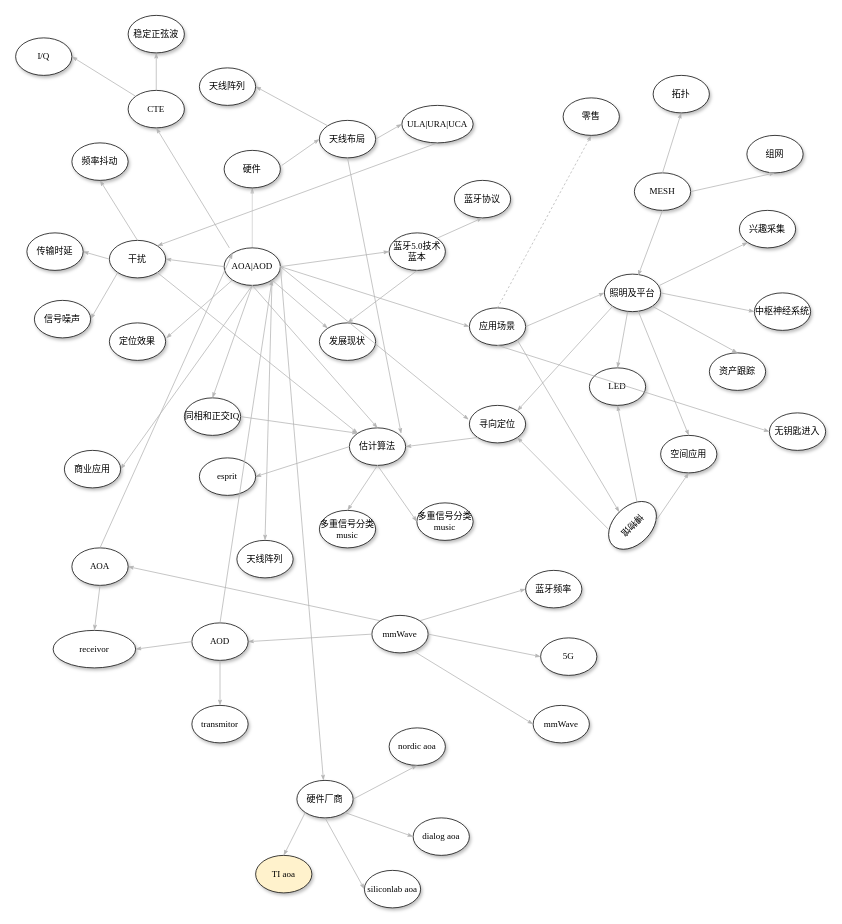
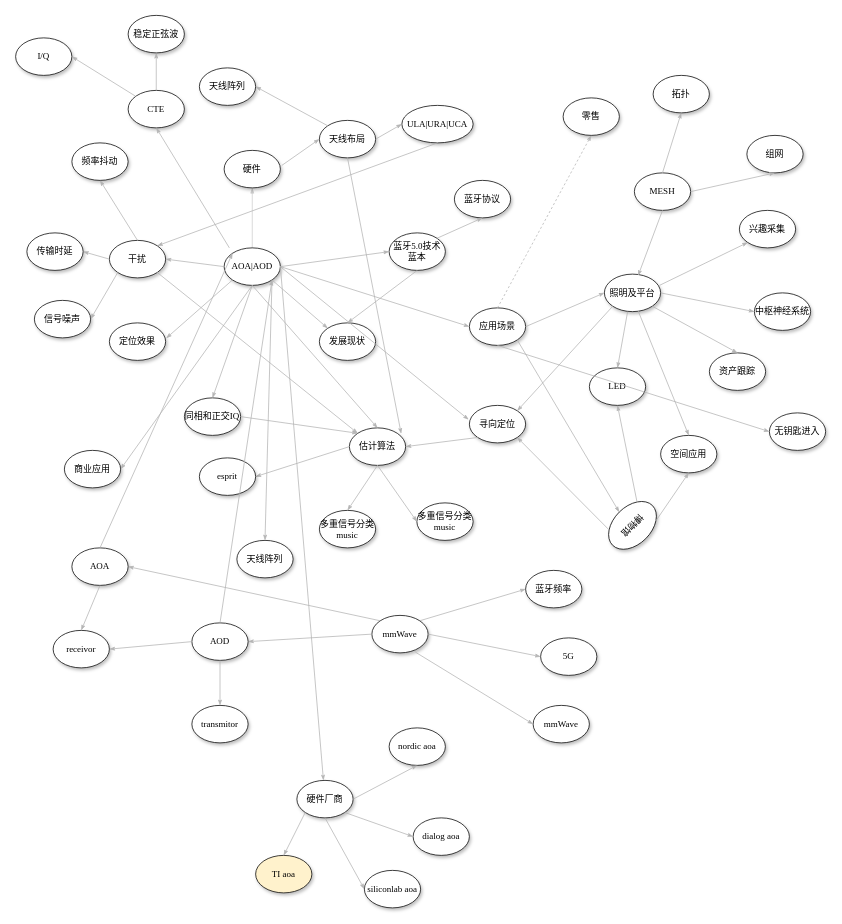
(94, 649) -> (81, 649)
